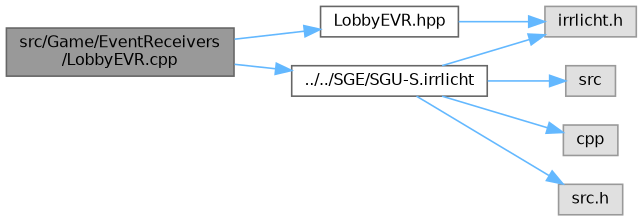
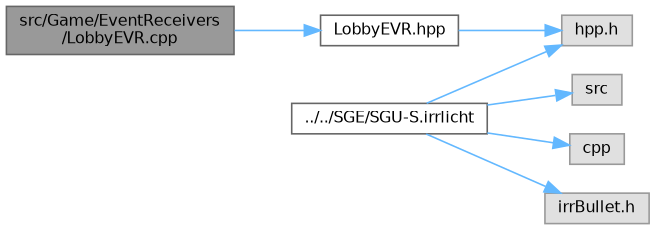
(591, 22) -> (597, 30)
(255, 67) -> none
(591, 200) -> (597, 208)
